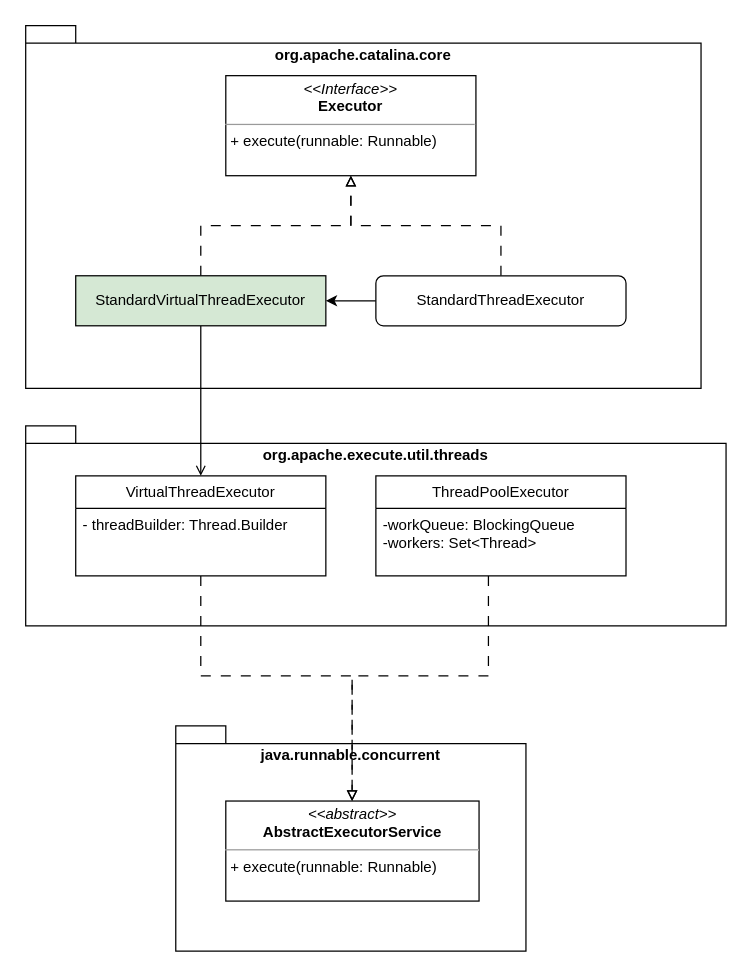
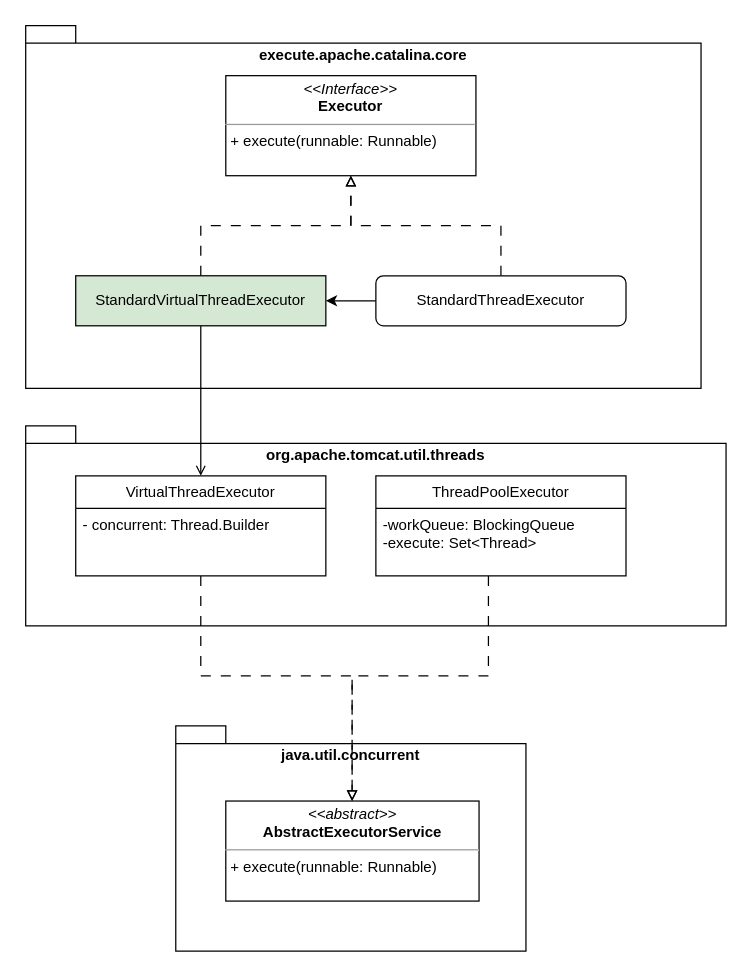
(363, 56) -> (363, 56)
(376, 456) -> (376, 456)
(198, 526) -> (189, 526)
(480, 535) -> (480, 535)
(351, 756) -> (351, 756)
